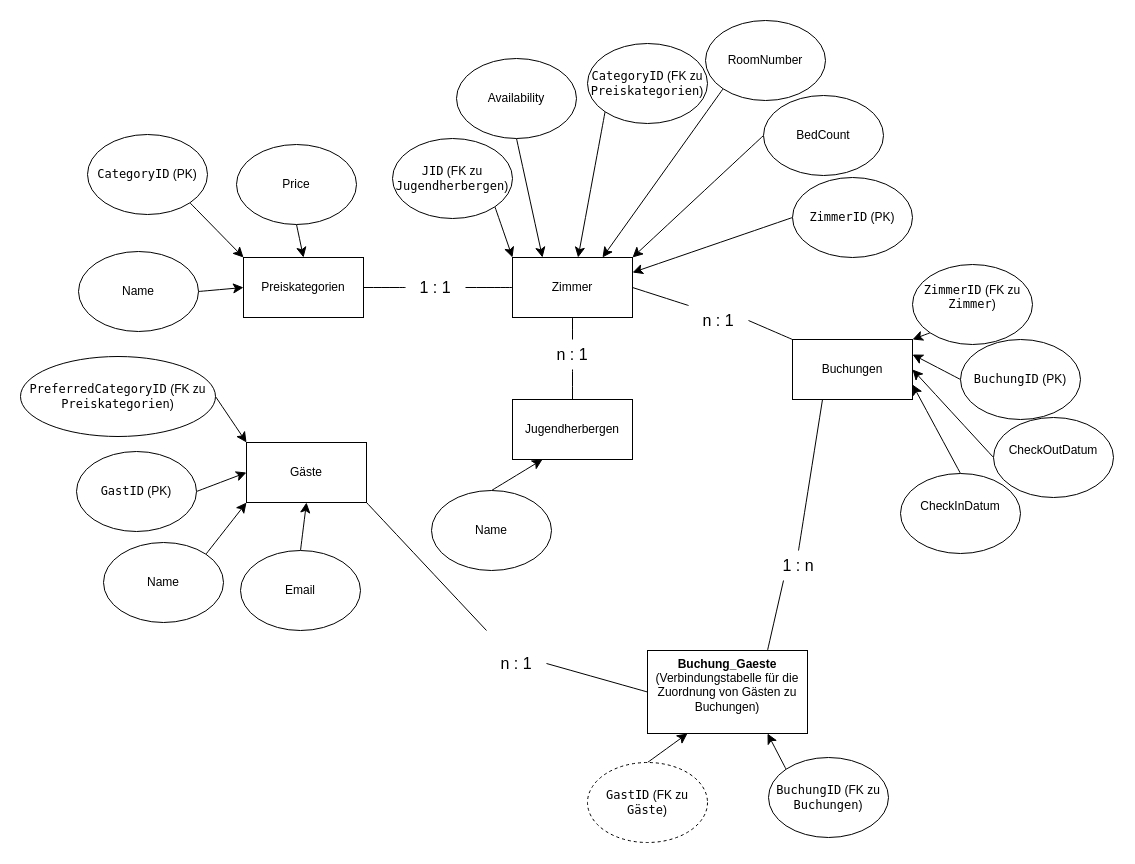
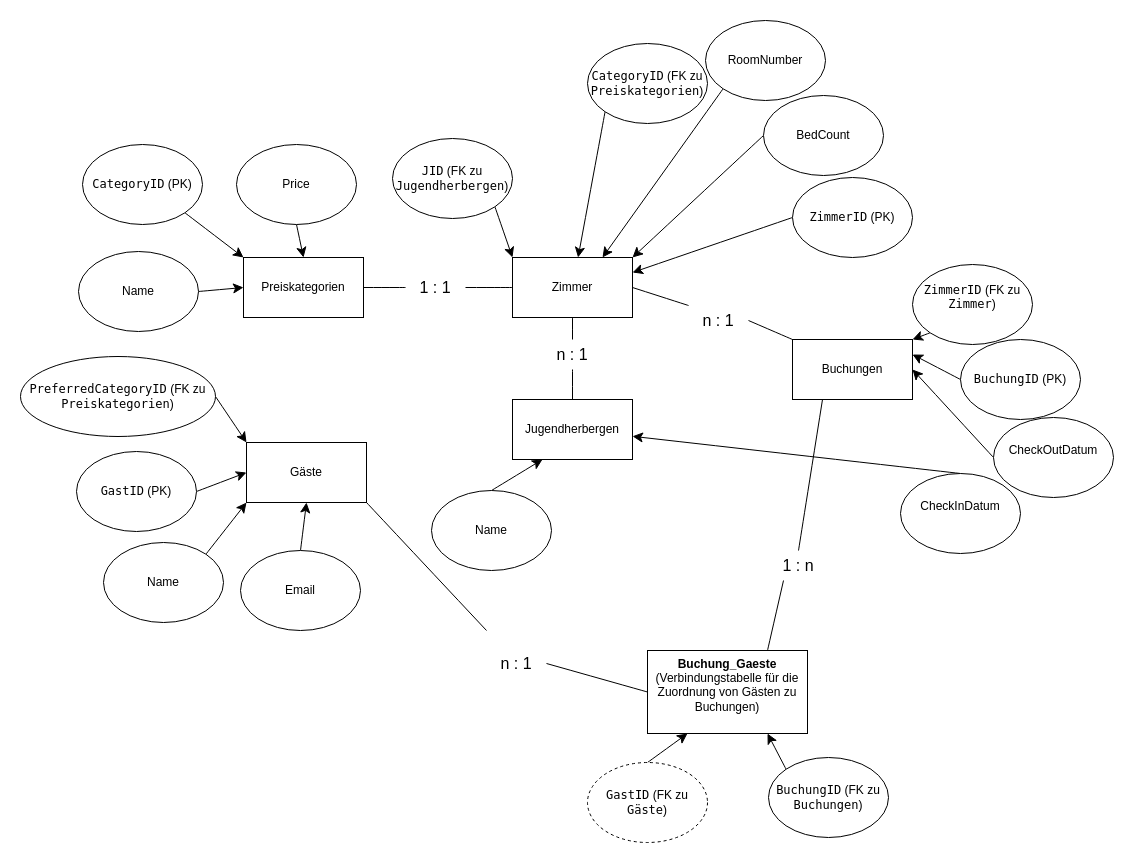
(517, 99) -> none
(148, 175) -> (143, 185)
(529, 195) -> none
(938, 432) -> (800, 455)
